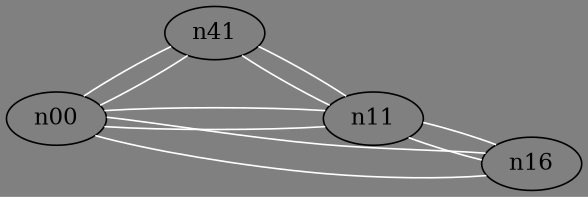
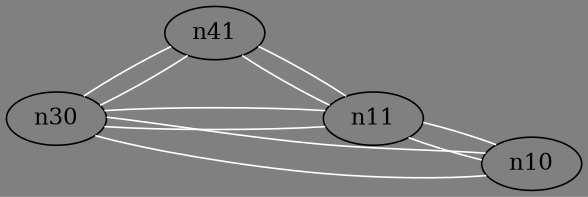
(56, 119) -> (56, 119)
(532, 164) -> (532, 164)
